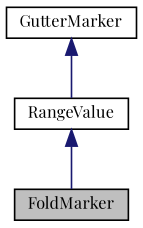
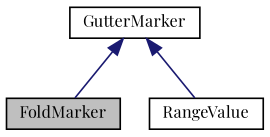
(72, 168) -> (94, 75)
